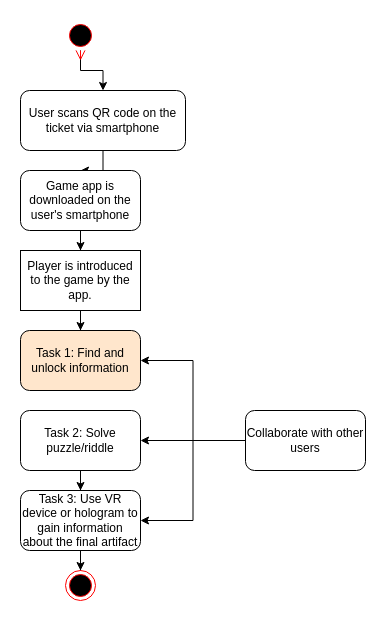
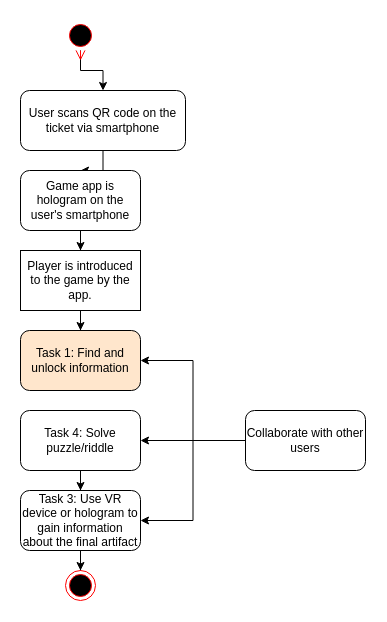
(81, 201) -> (81, 201)
(81, 441) -> (81, 441)
